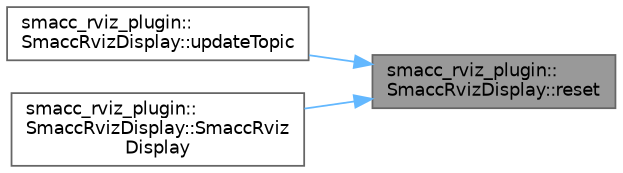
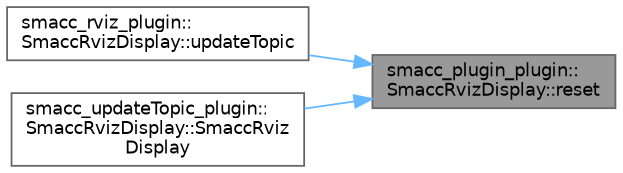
(494, 82) -> (494, 82)
(158, 129) -> (158, 129)
